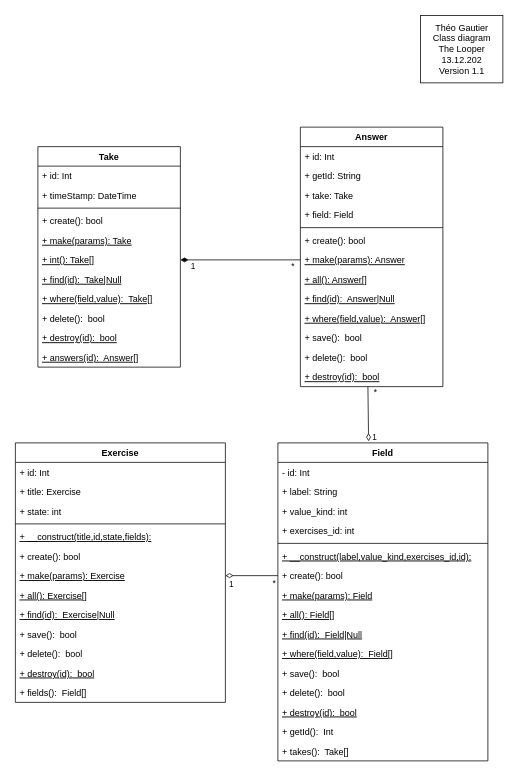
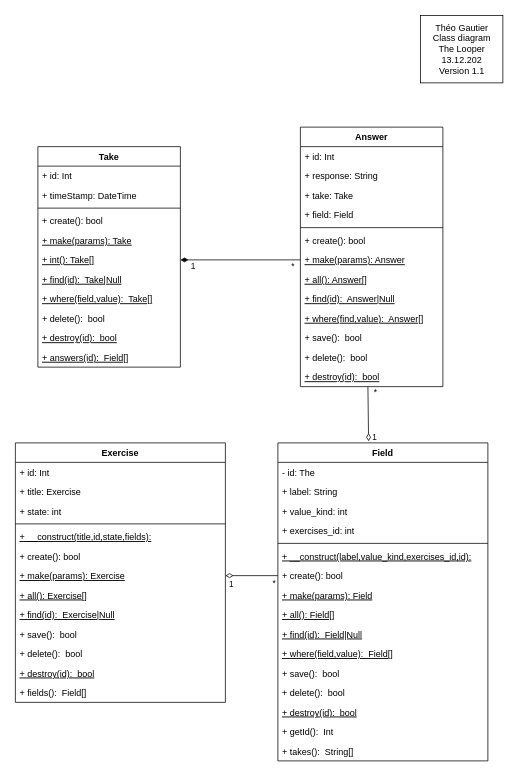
(338, 176) -> (345, 176)
(374, 319) -> (373, 319)
(98, 358) -> (93, 358)
(300, 473) -> (300, 473)
(324, 752) -> (328, 752)
